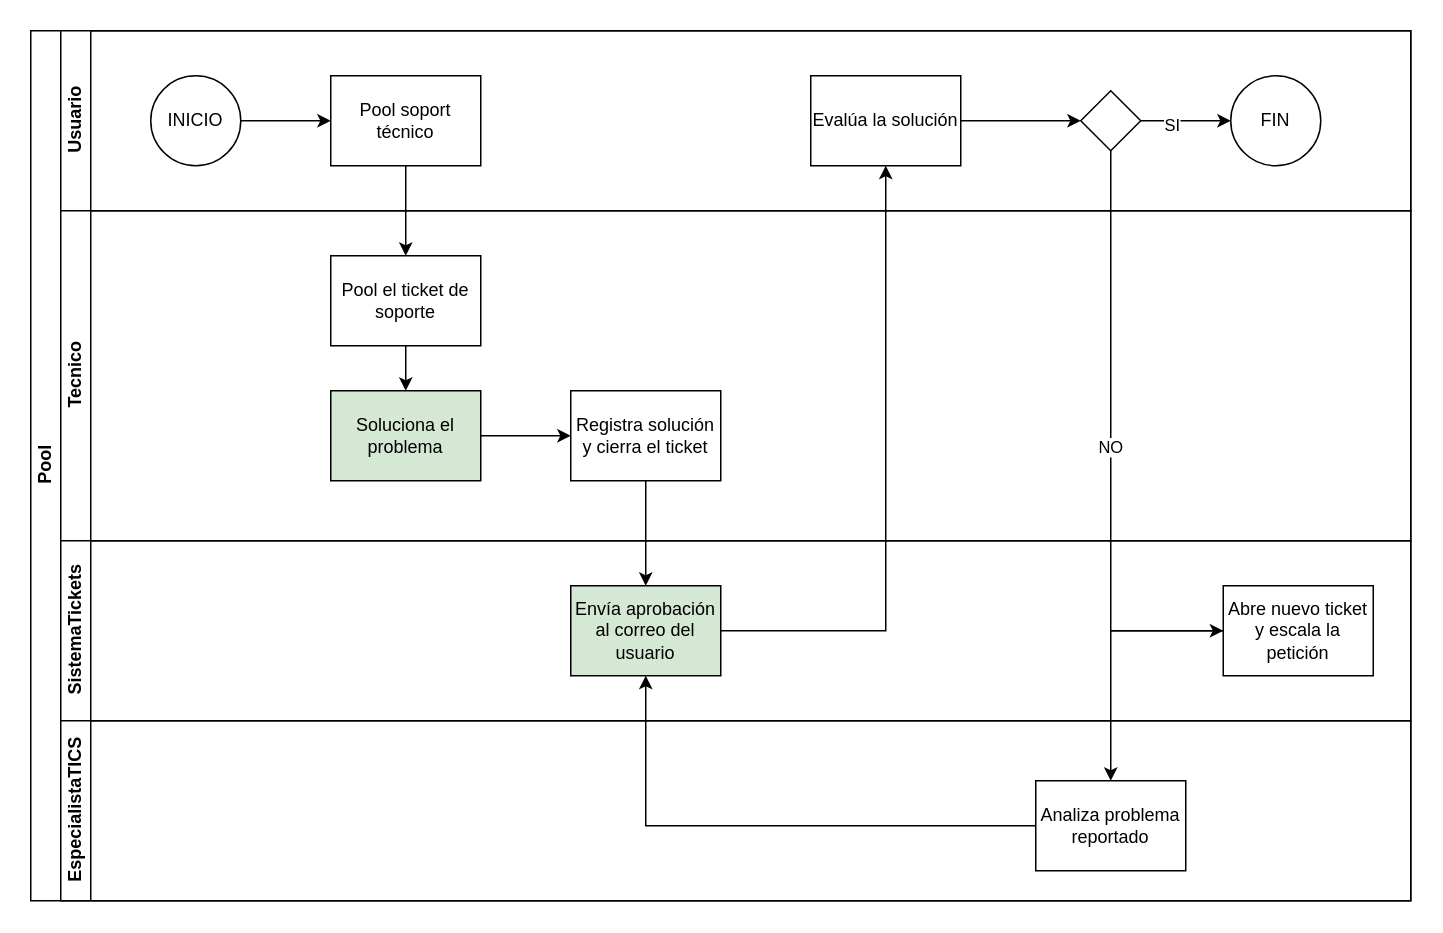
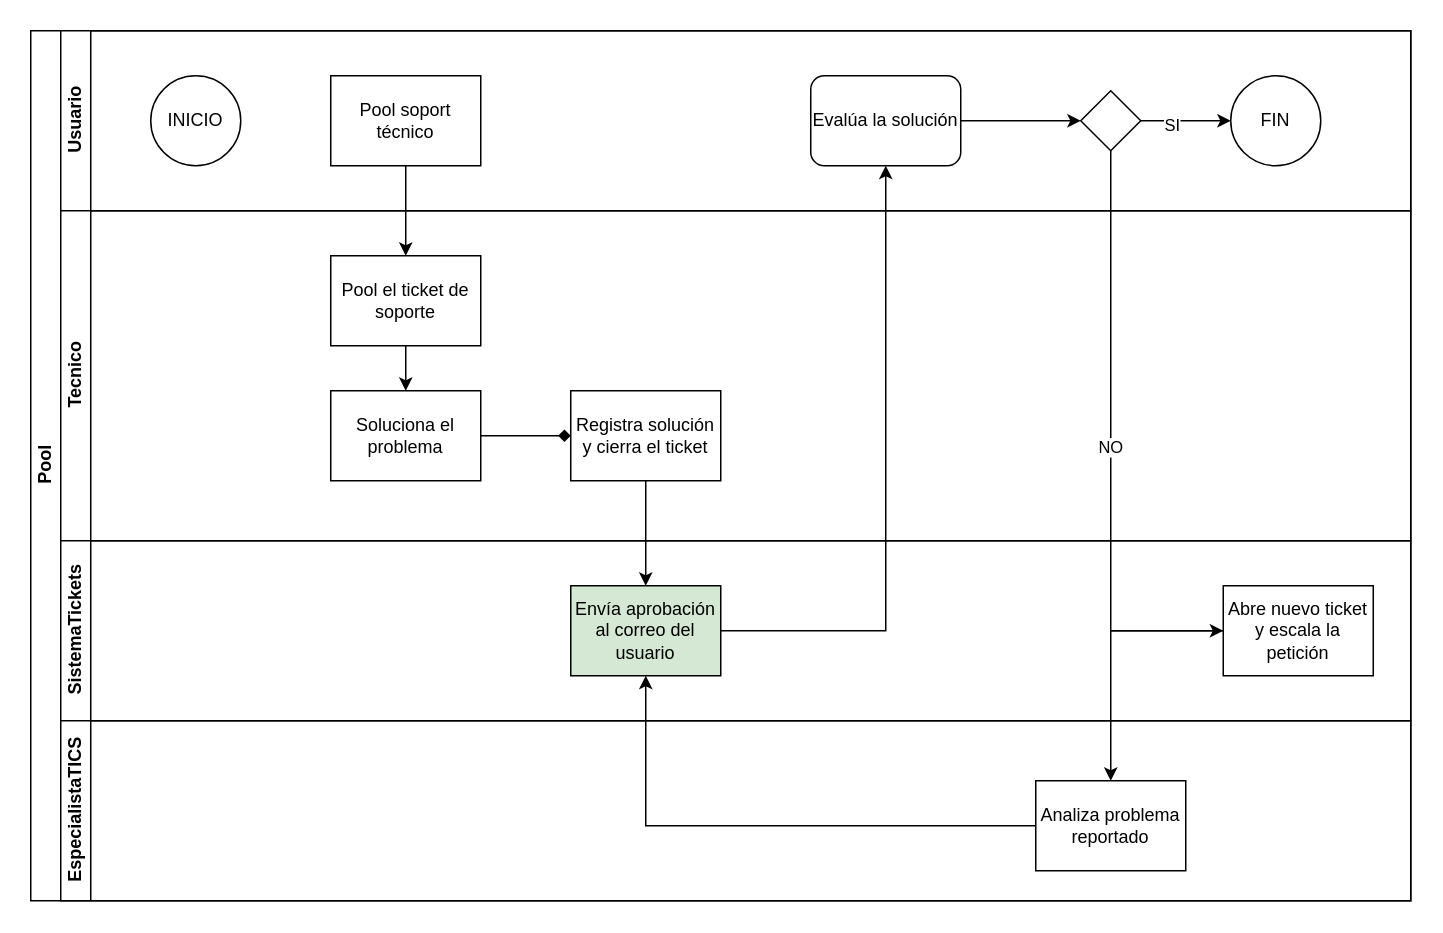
(281, 121) -> none
(886, 121) -> (886, 121)
(406, 436) -> (406, 436)
(559, 436) -> (558, 436)
